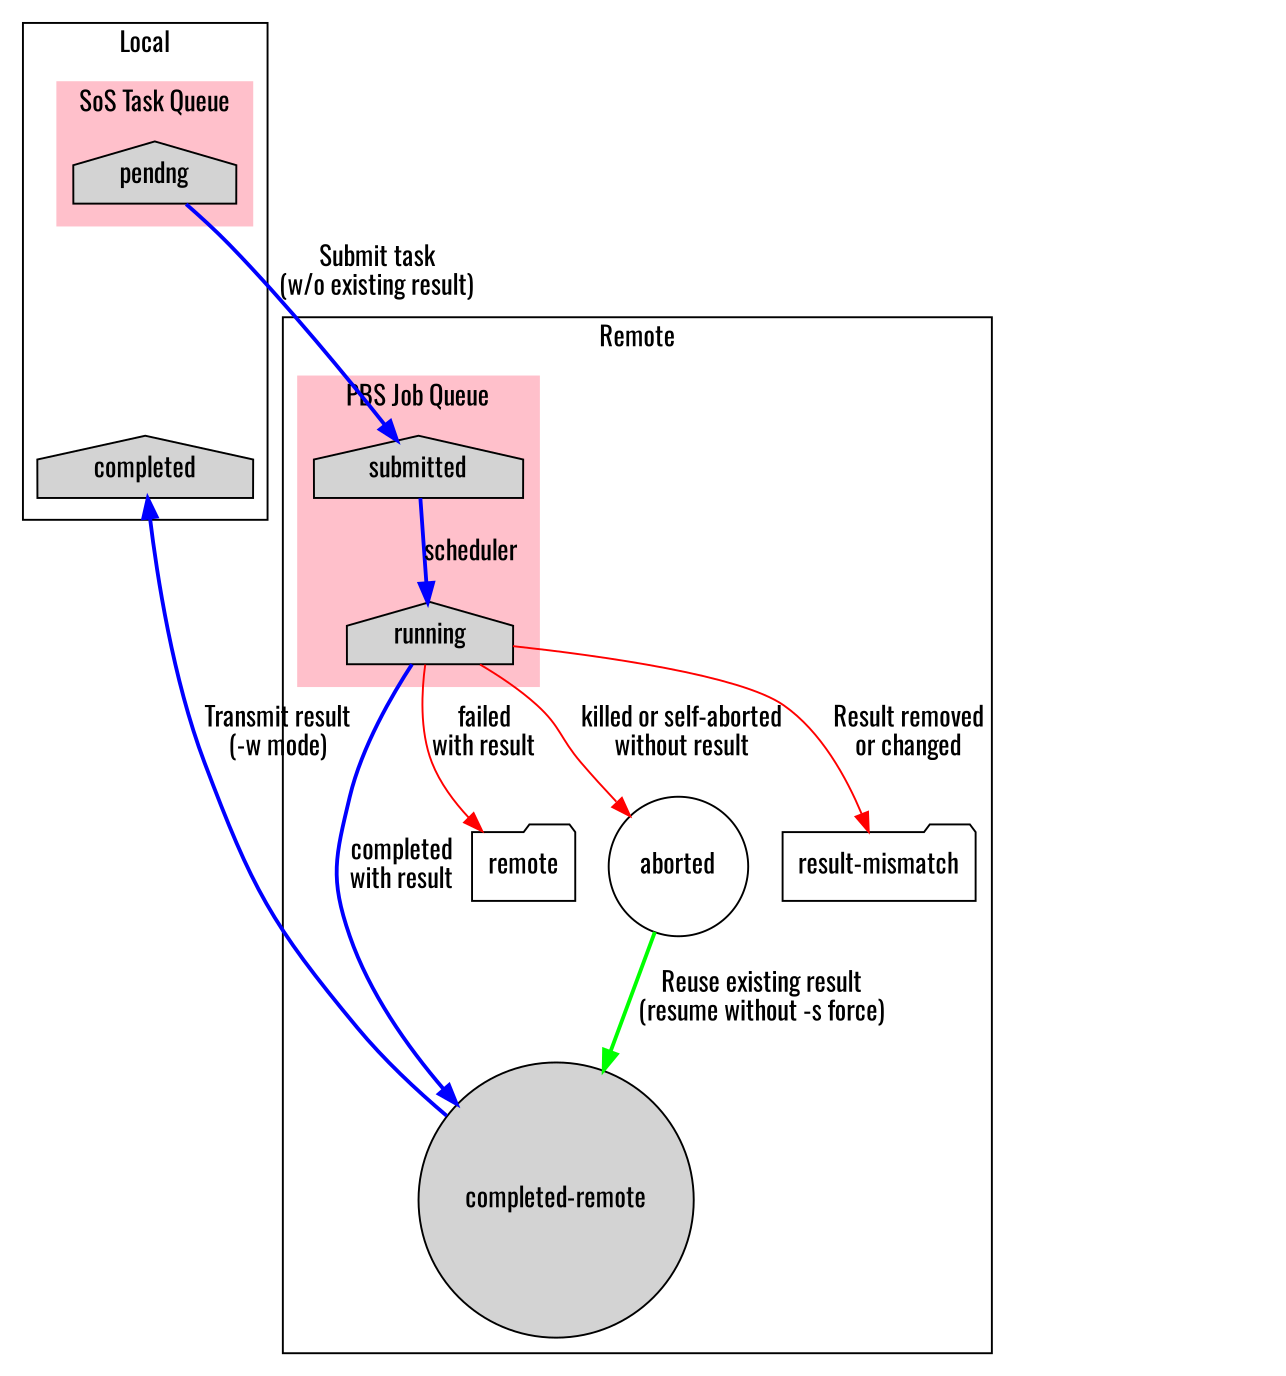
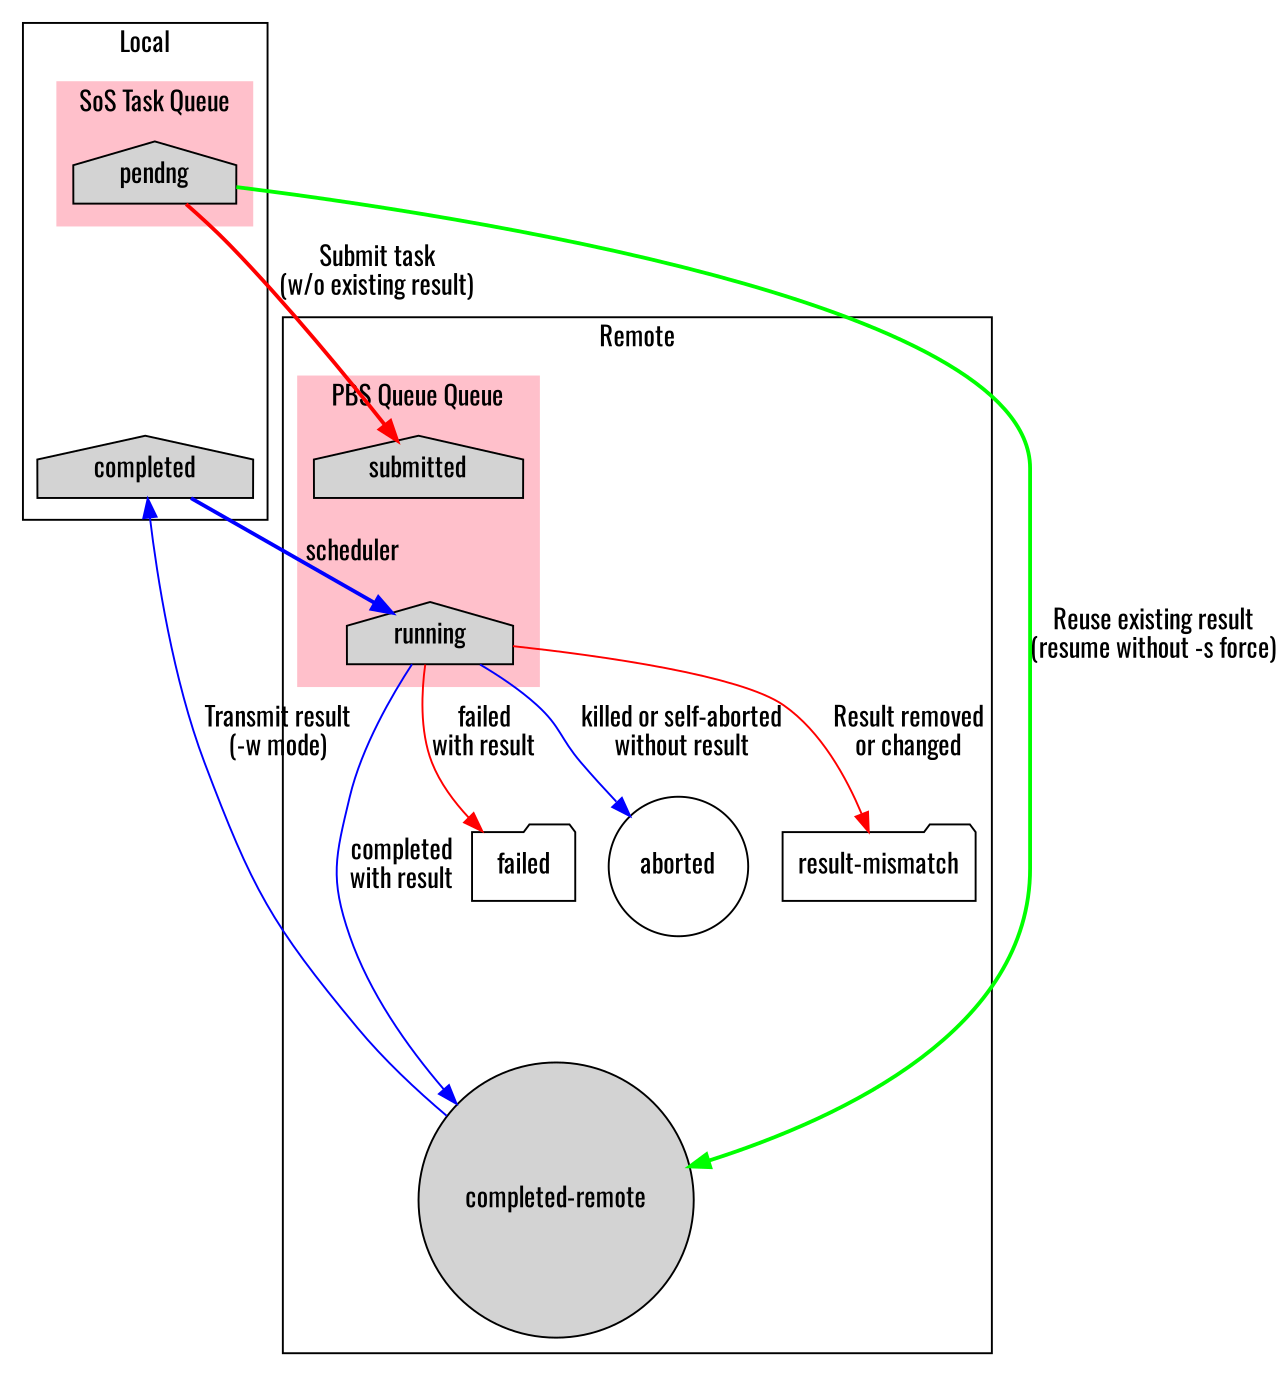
(285, 305) -> (285, 305)
(419, 398) -> (419, 398)
(423, 541) -> (269, 543)
(555, 726) -> (555, 726)
(239, 847) -> (239, 847)
(524, 866) -> (524, 866)
(337, 884) -> (337, 884)
(633, 992) -> (1028, 464)
